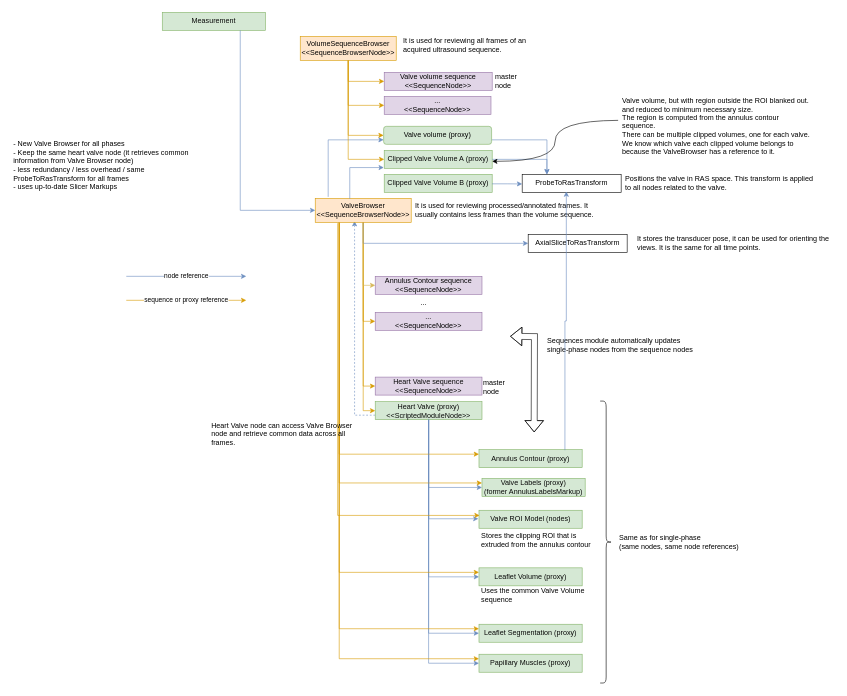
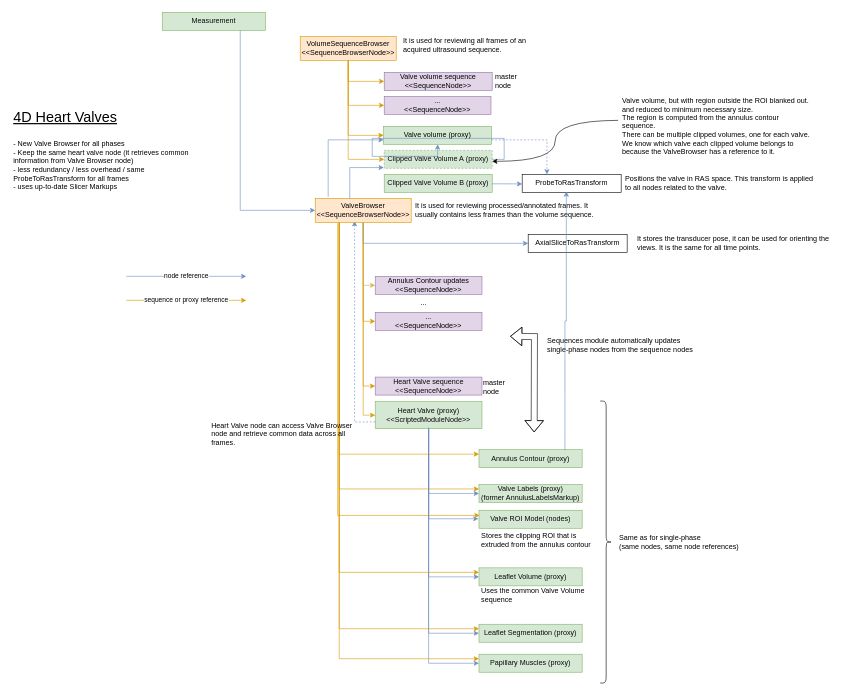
none -> (90, 117)
(438, 135) -> (438, 135)
(519, 140) -> (519, 140)
(438, 159) -> (438, 159)
(509, 159) -> (377, 156)
(429, 285) -> (429, 285)
(429, 411) -> (429, 415)
(534, 488) -> (531, 494)
